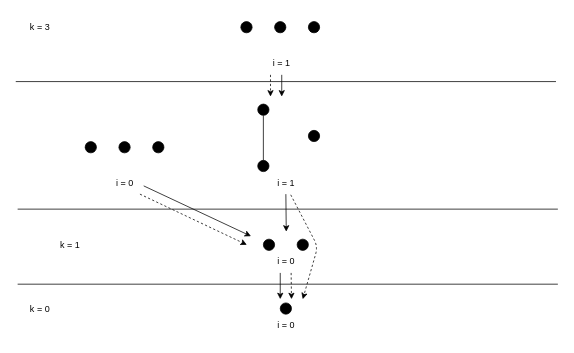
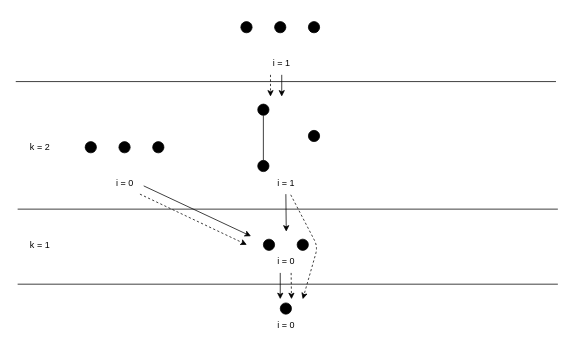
(40, 27) -> none
none -> (40, 147)
(70, 245) -> (40, 245)
(40, 308) -> none
